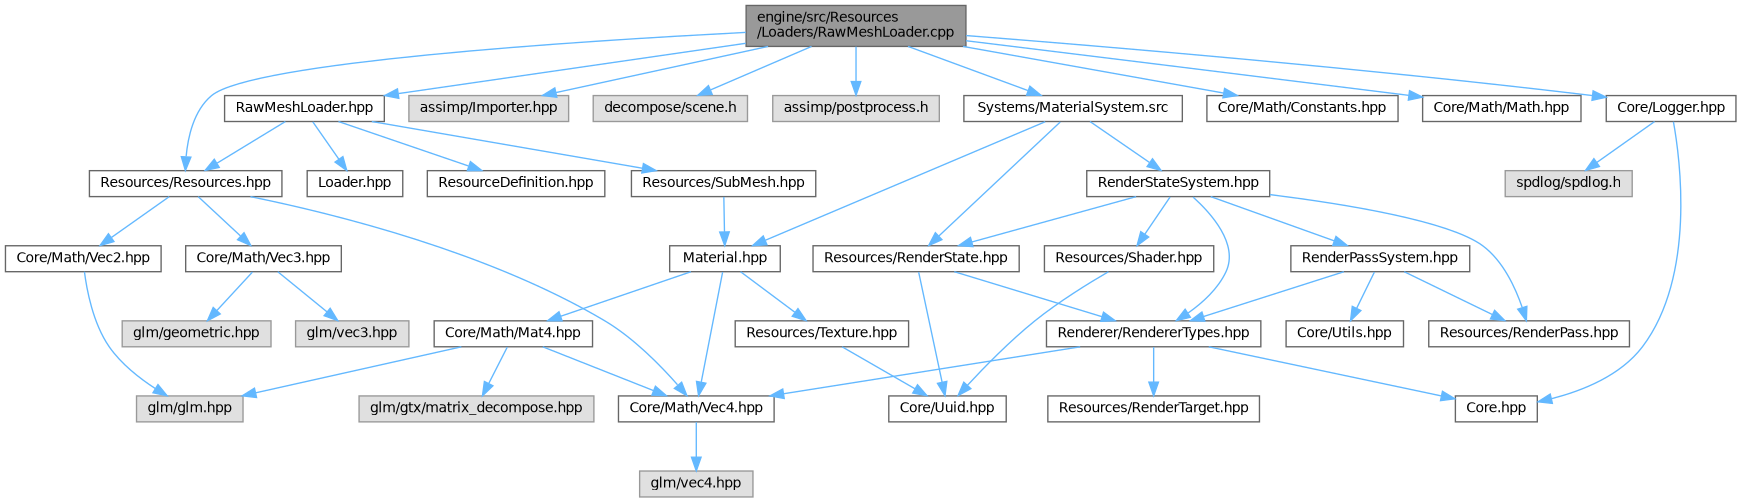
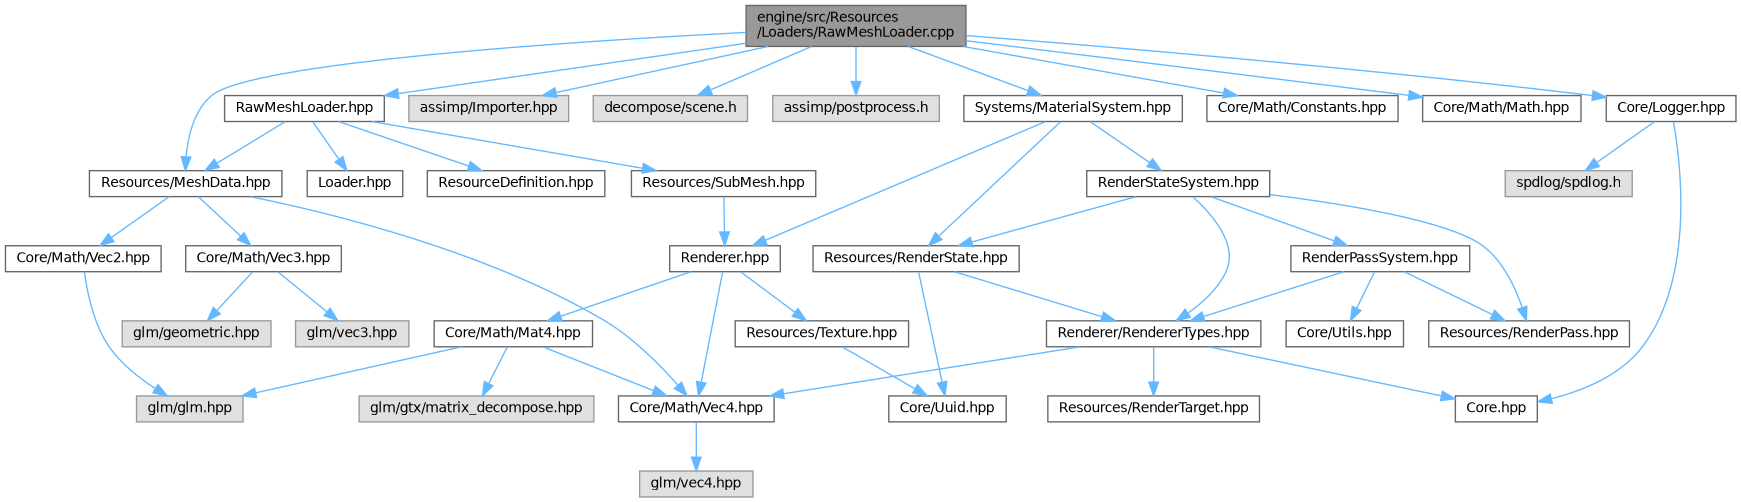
(1073, 109) -> (1073, 109)
(186, 184) -> (186, 184)
(725, 259) -> (725, 259)
(1129, 259) -> none
